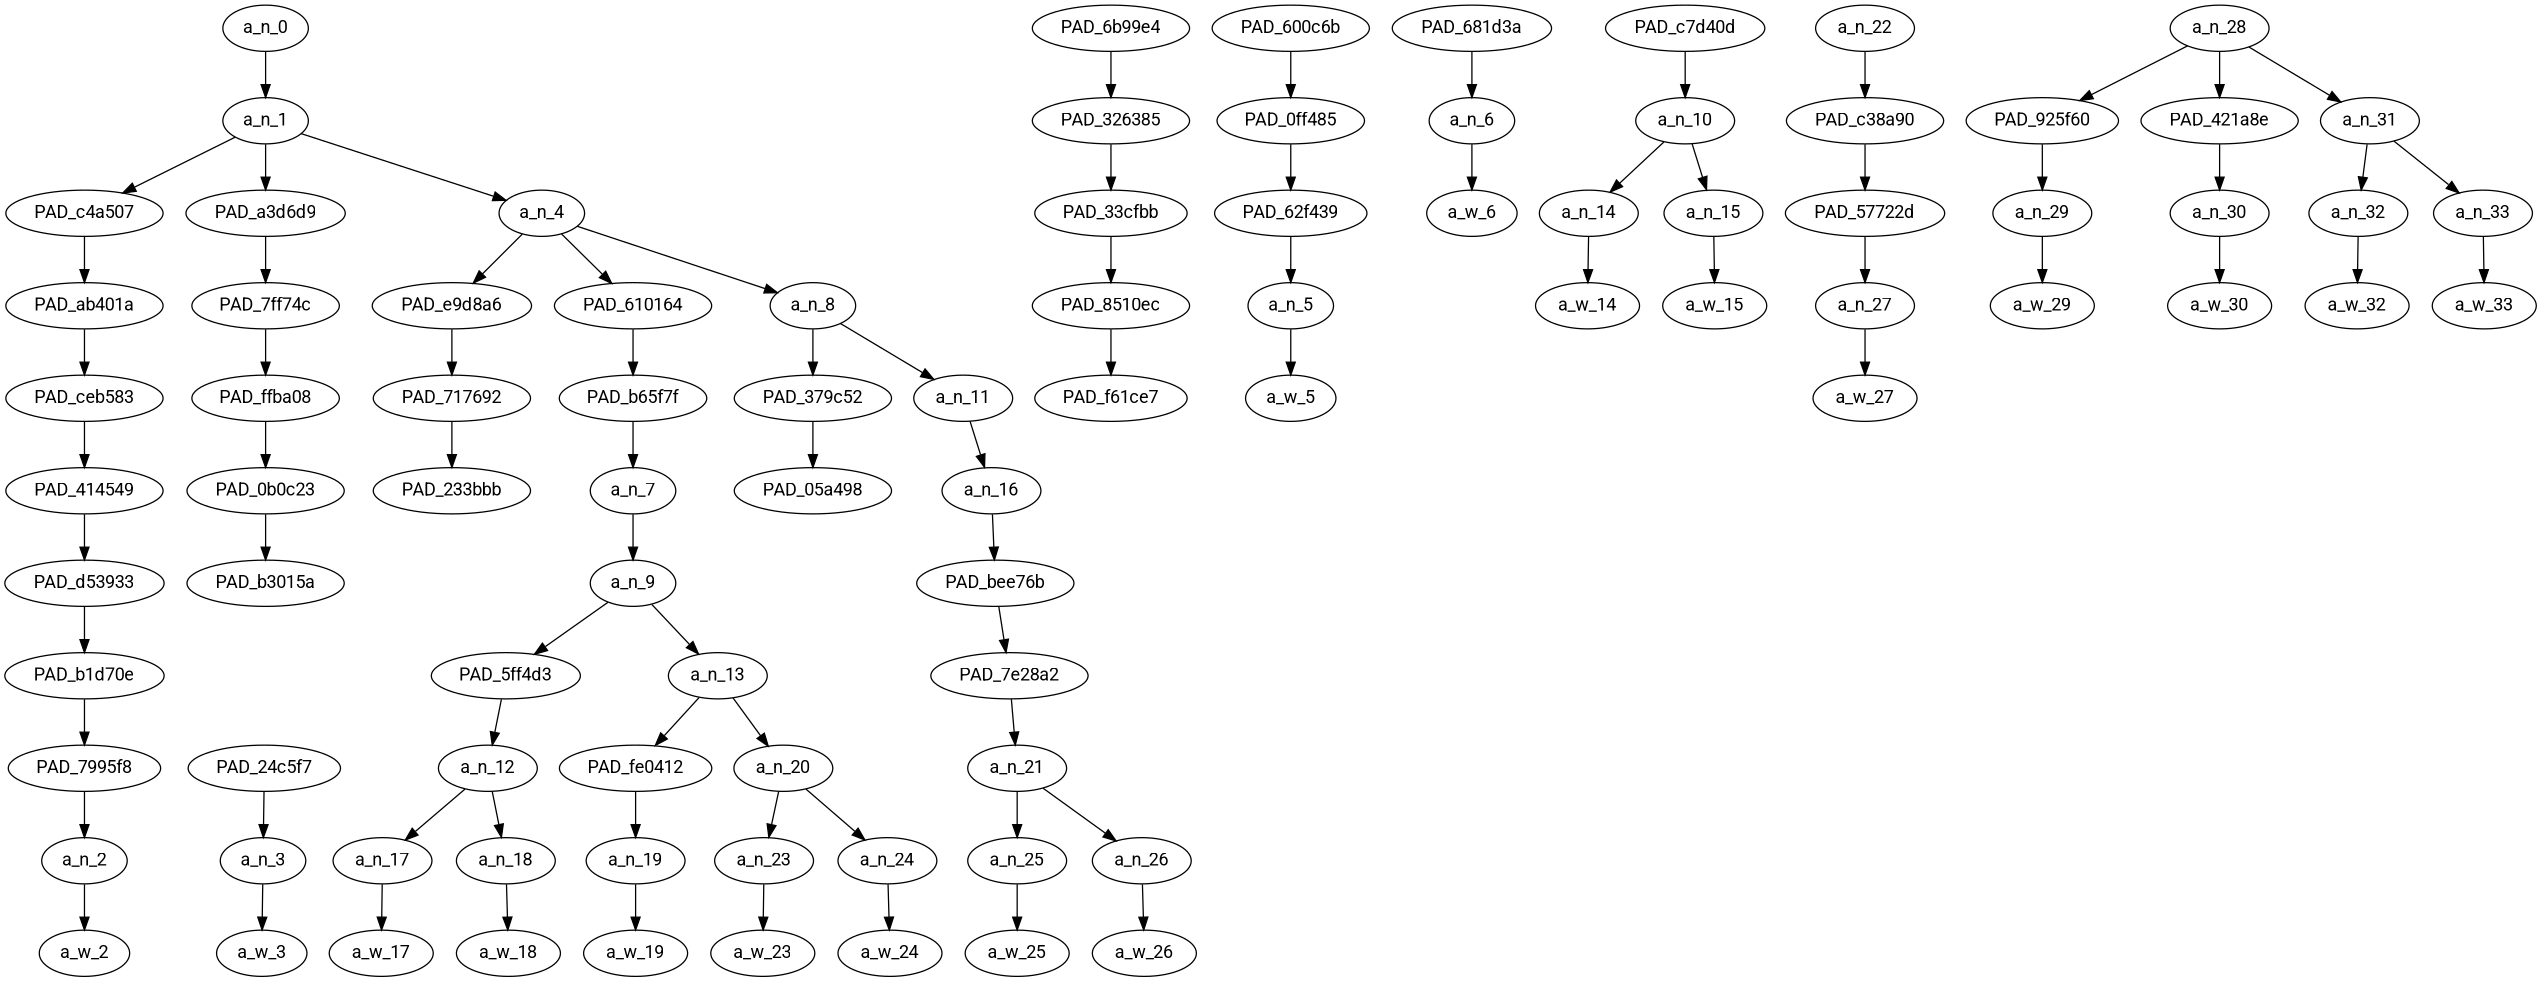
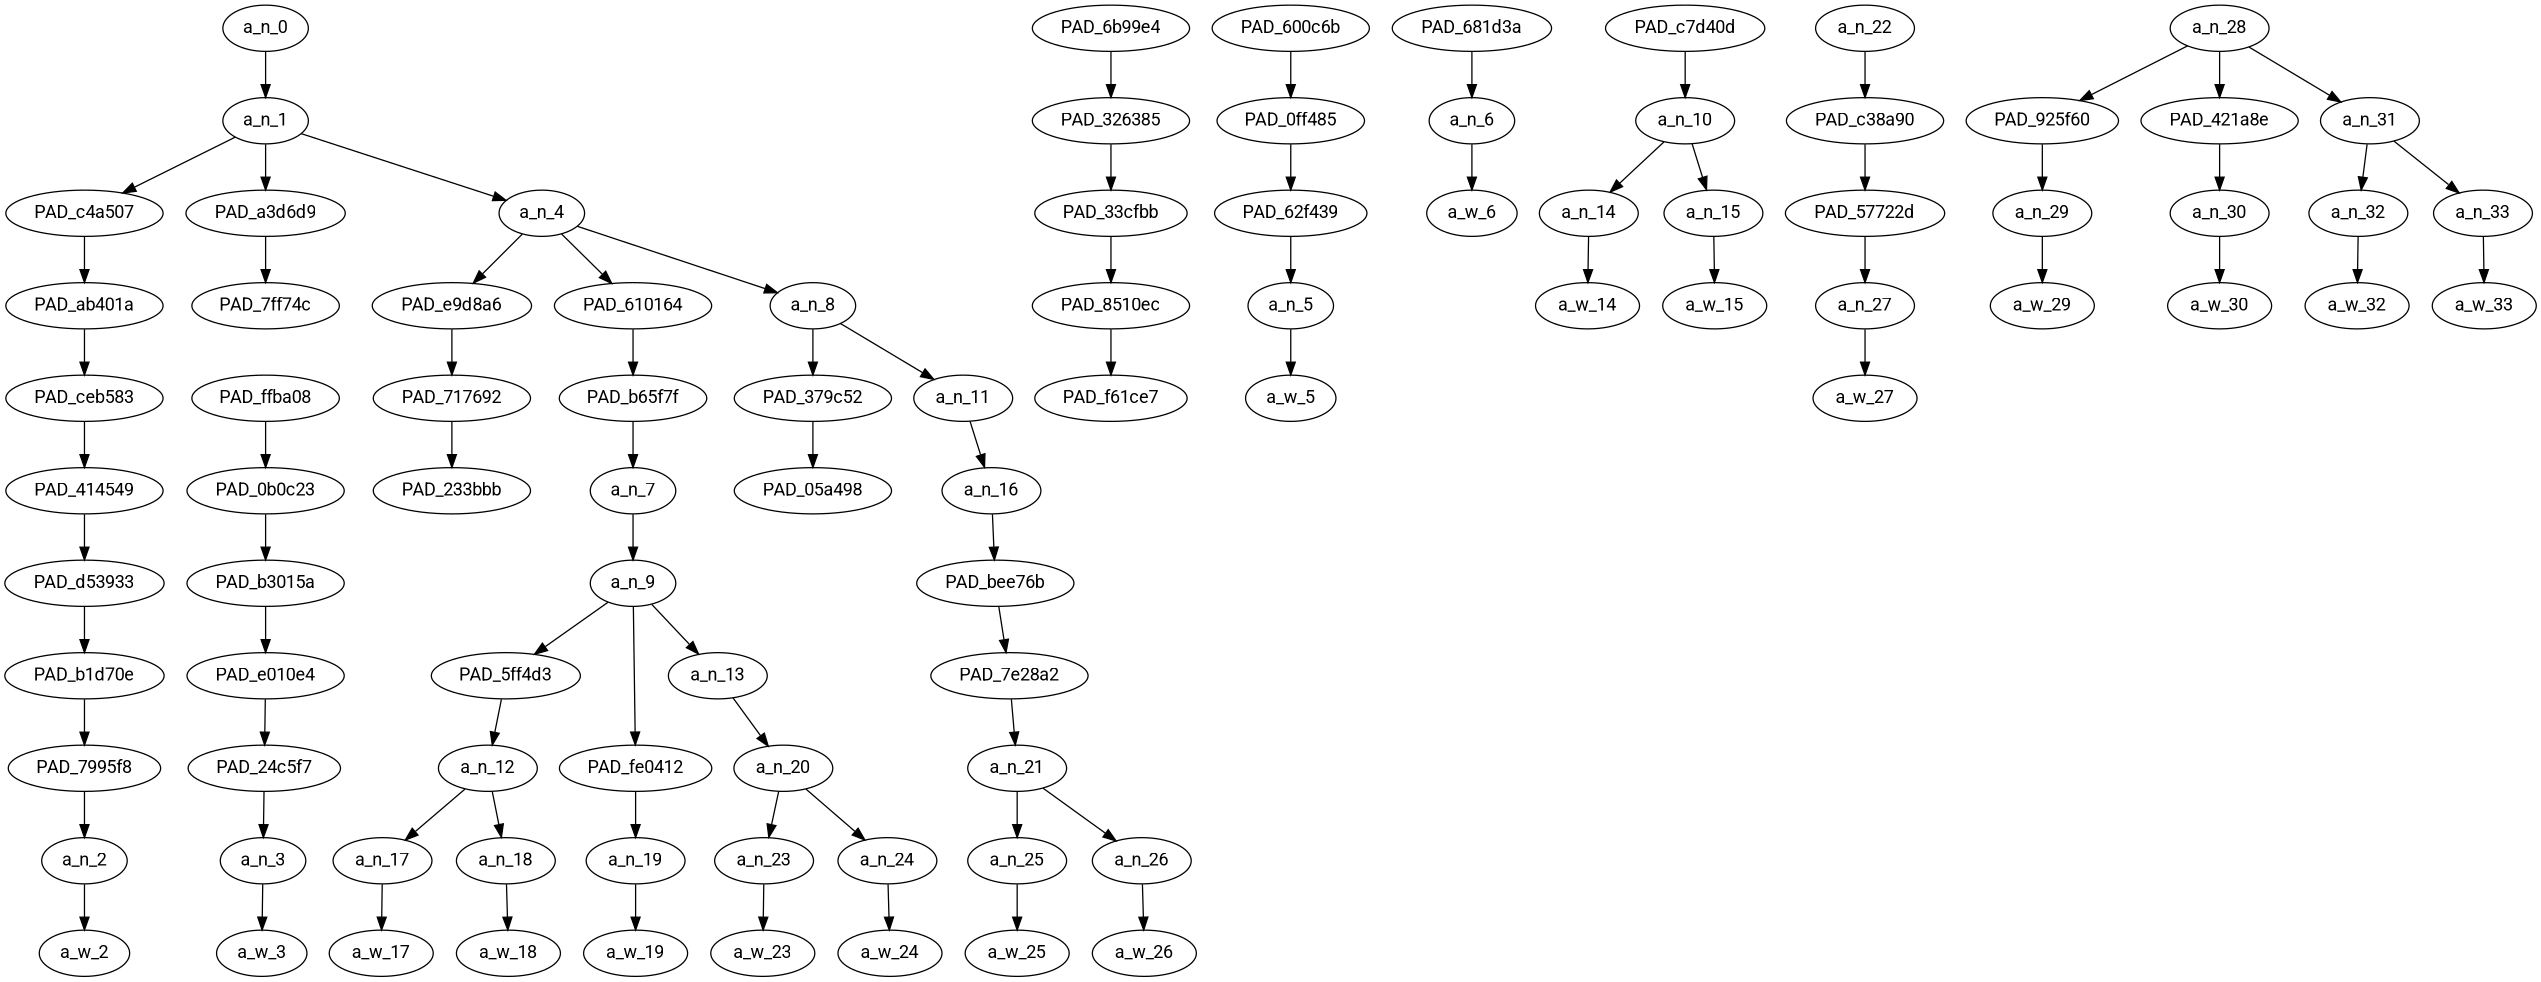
(266, 346) -> none
none -> (266, 676)
(682, 717) -> (634, 669)
